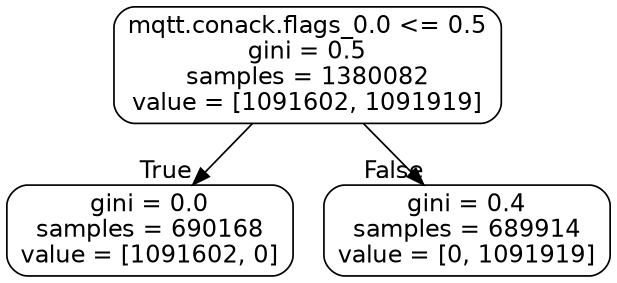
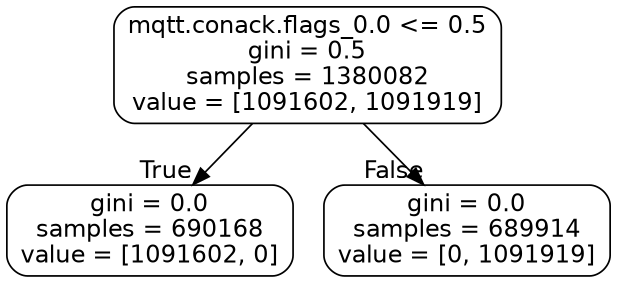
(467, 231) -> (467, 231)
